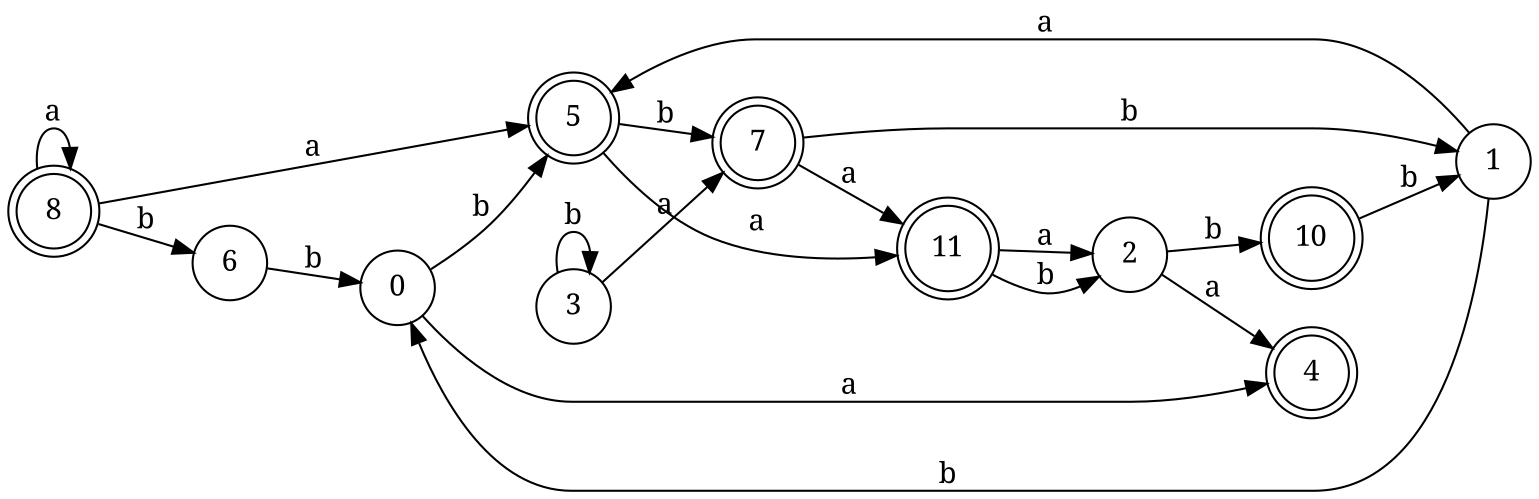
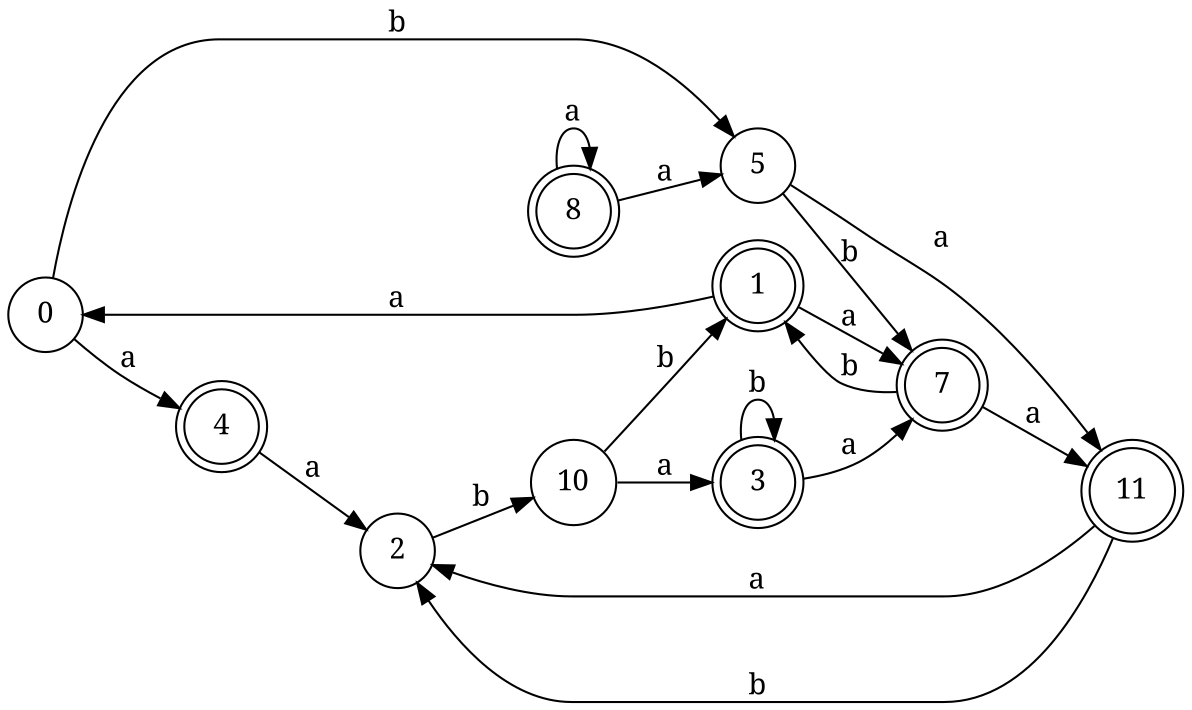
(1061, 39) -> (841, 330)
(574, 118) -> (758, 166)
(1493, 162) -> (758, 286)
(1312, 238) -> (574, 483)
(230, 263) -> none
(1208, 305) -> (304, 485)
(574, 306) -> (758, 483)
(948, 475) -> (398, 299)
none -> (654, 483)
